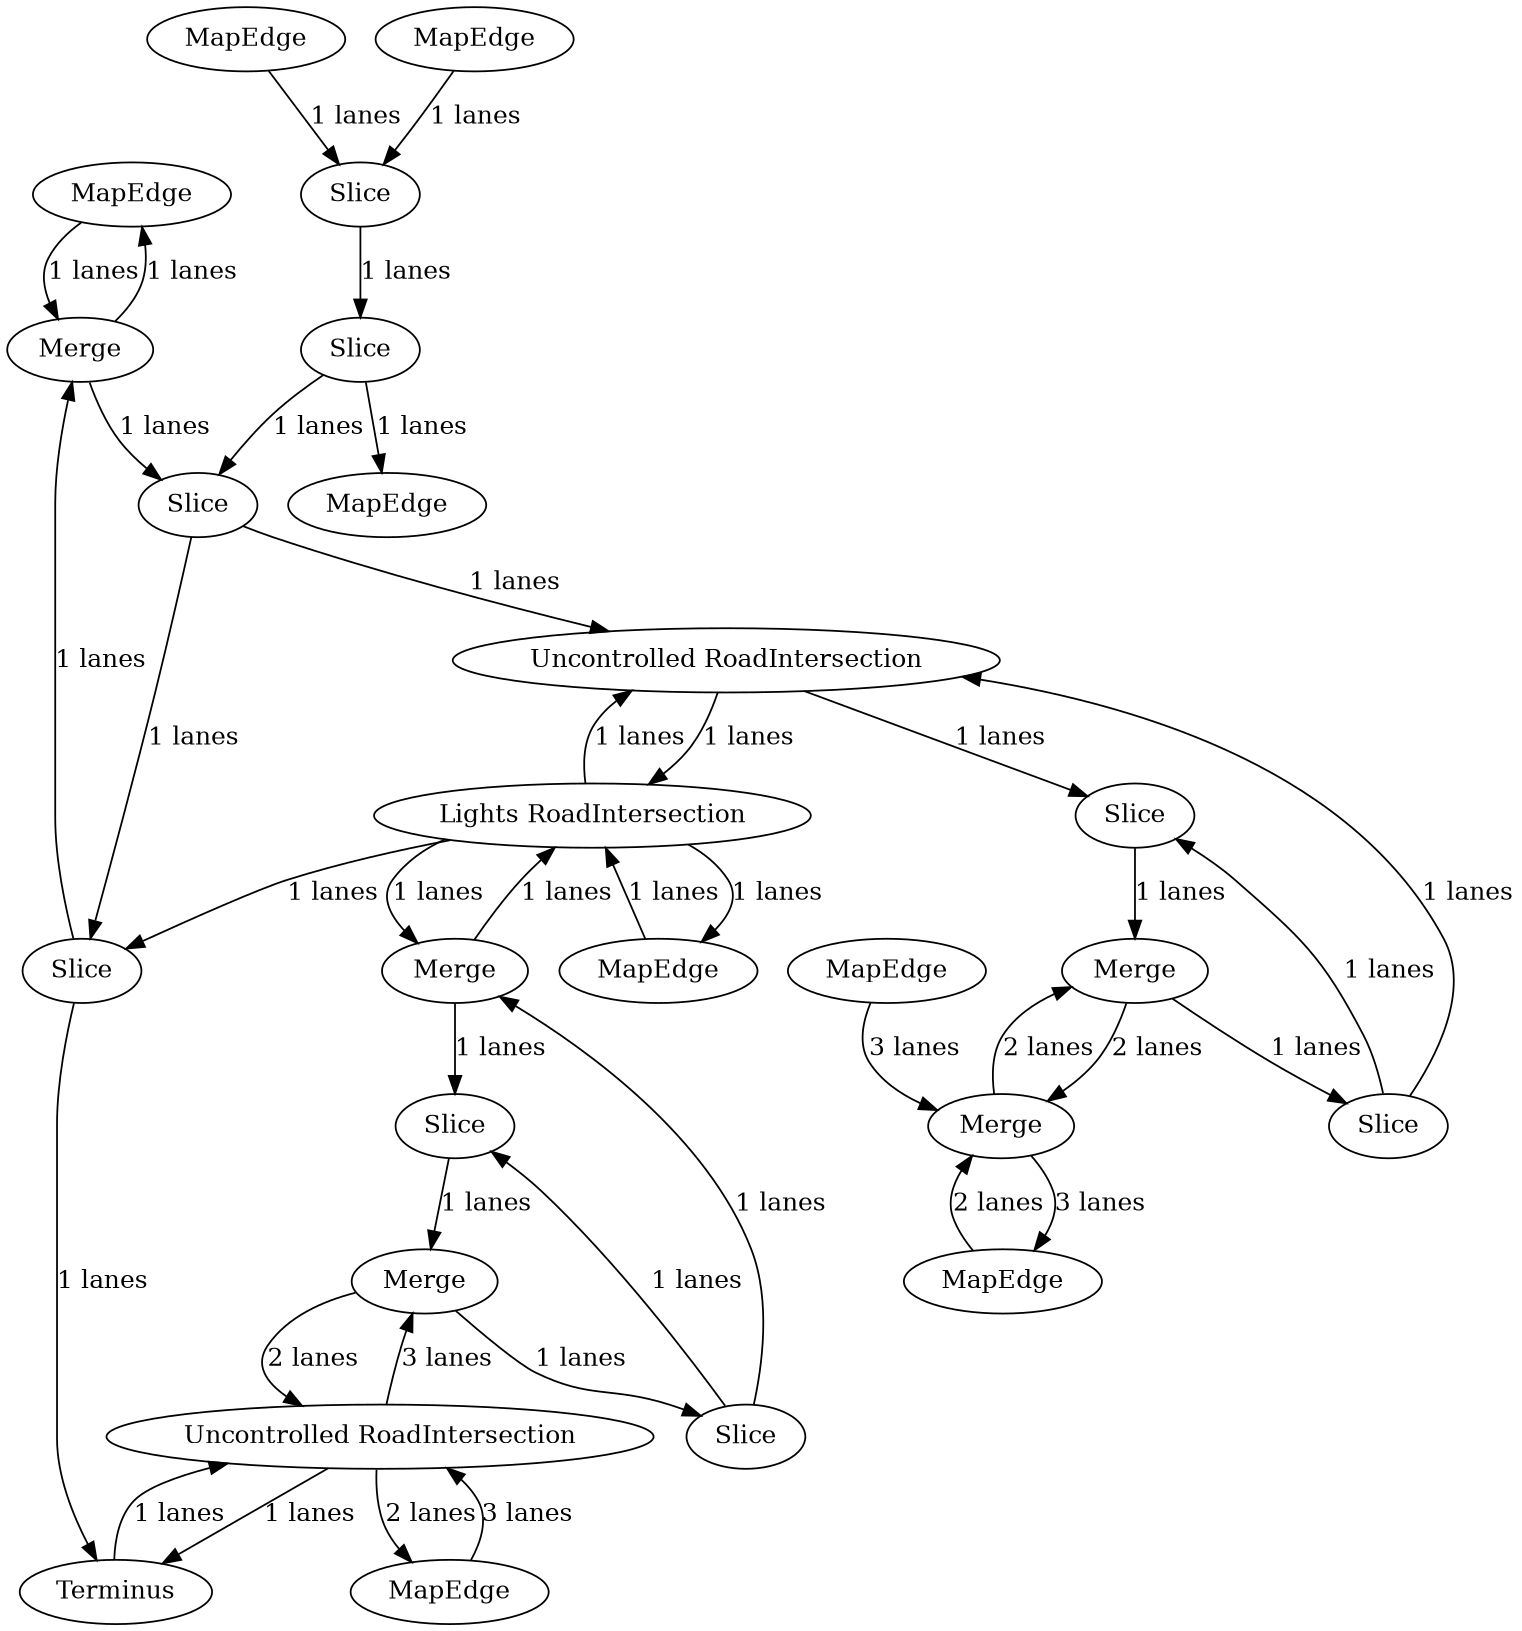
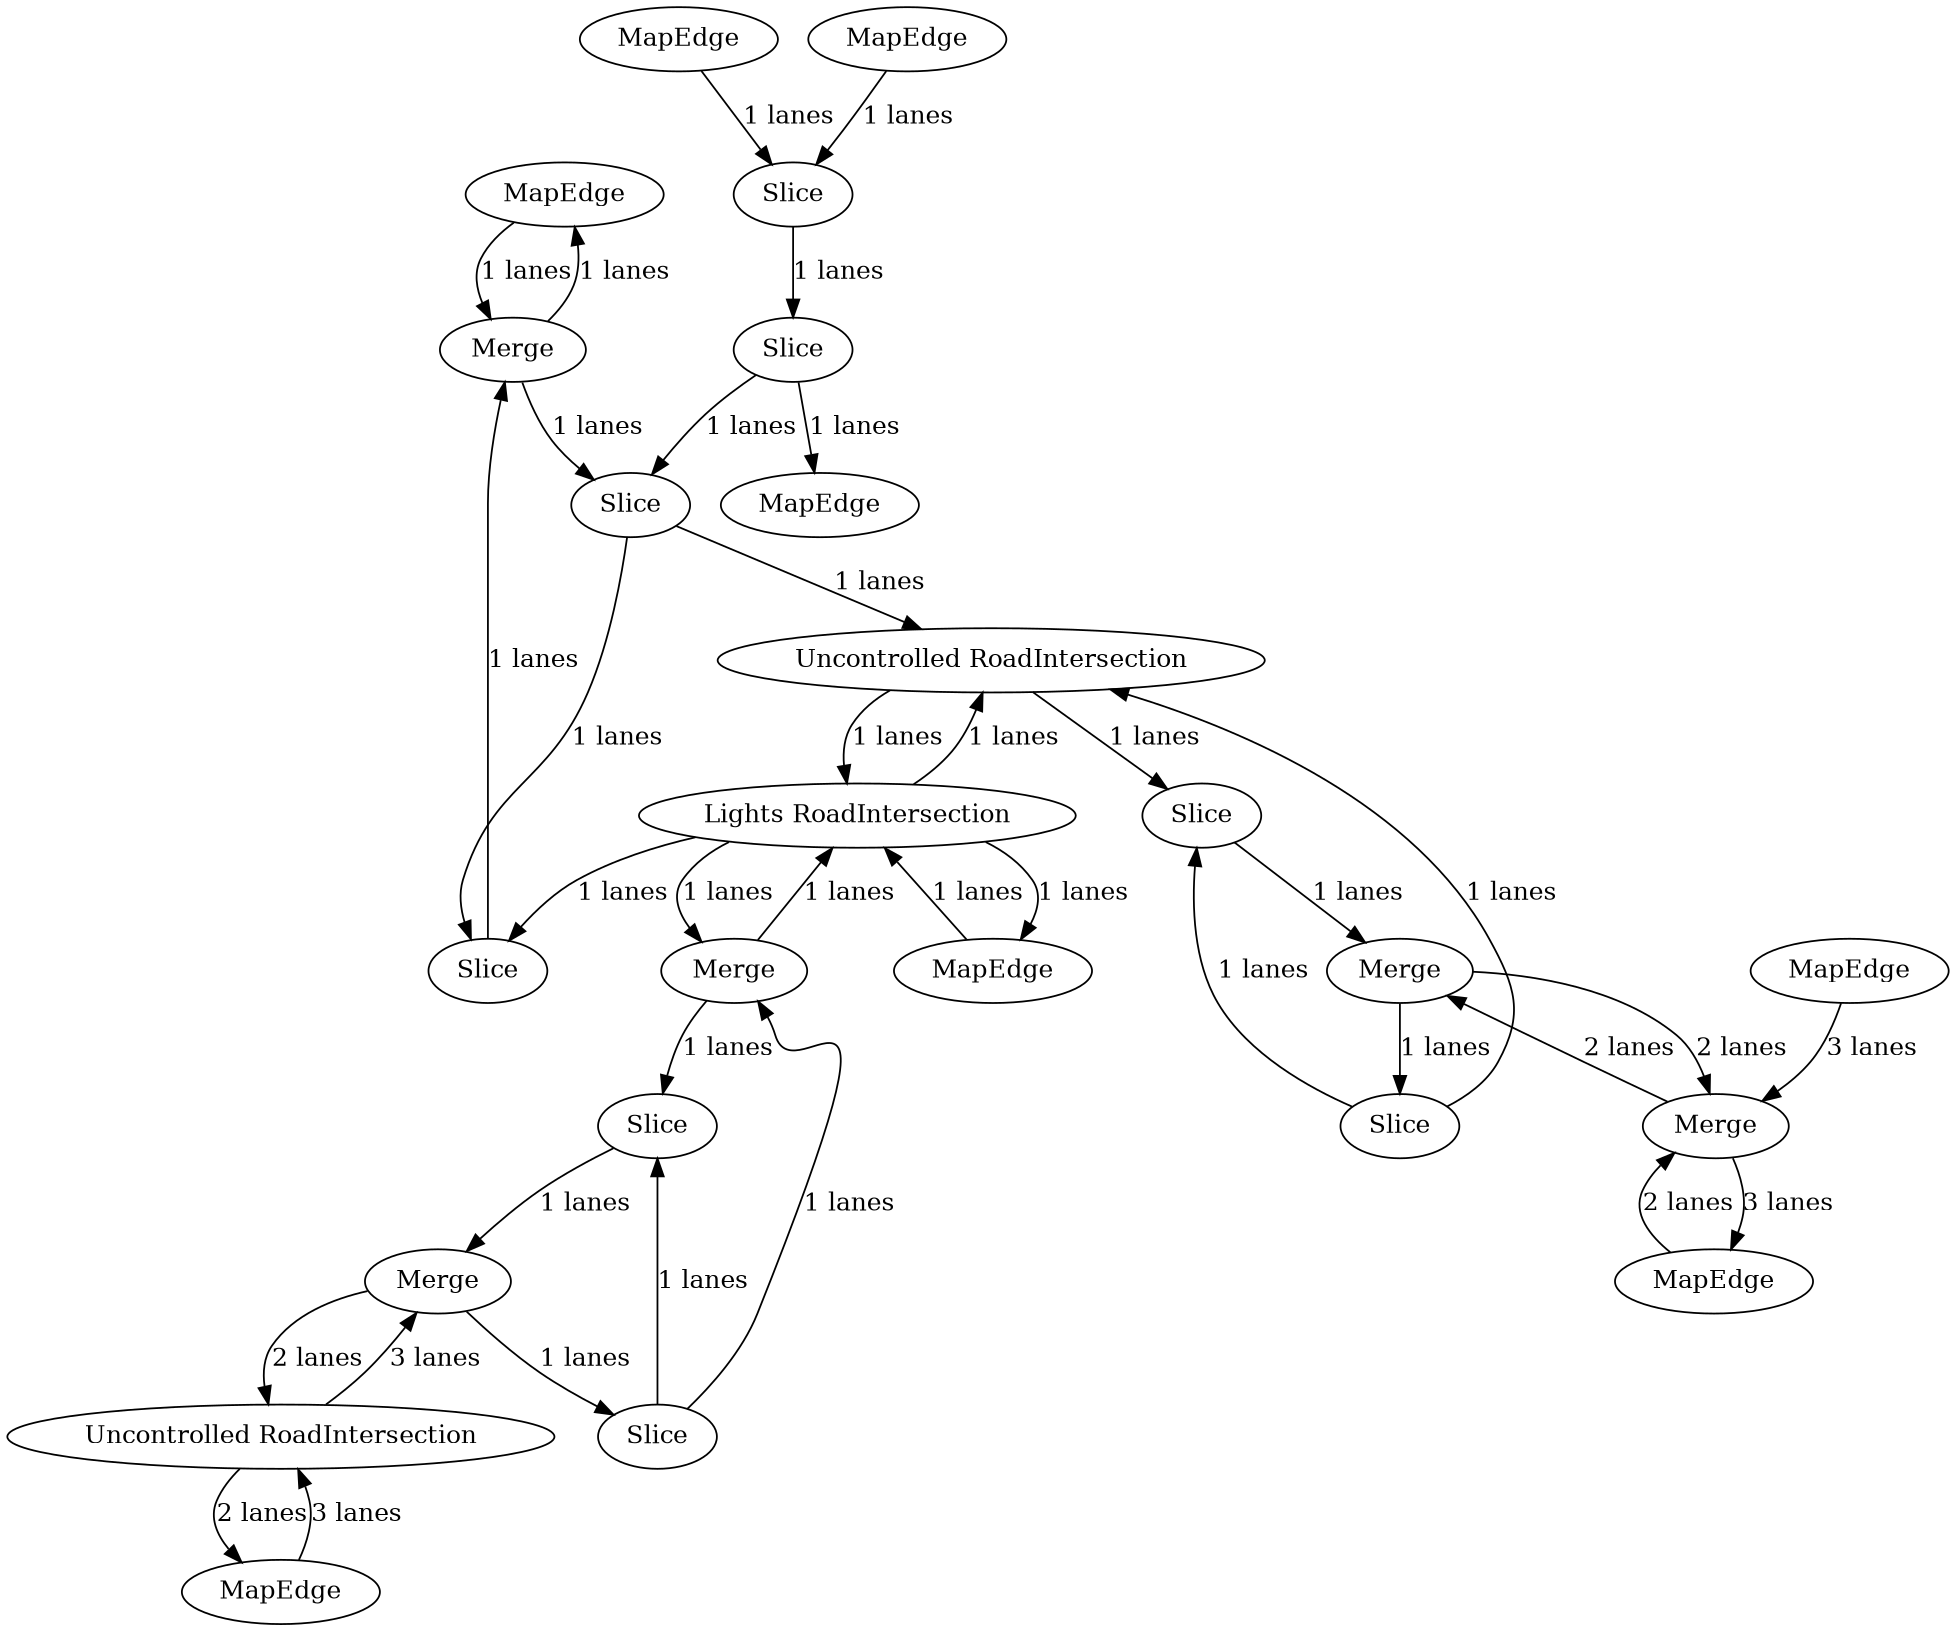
(116, 1592) -> none
